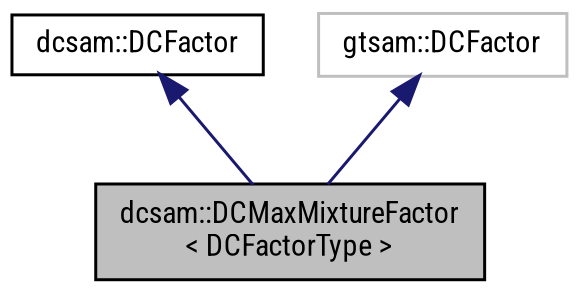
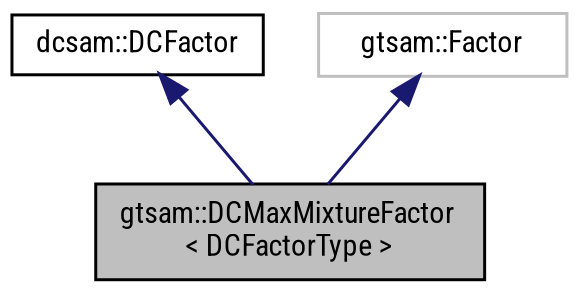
(443, 45) -> (443, 45)
(290, 232) -> (290, 232)
